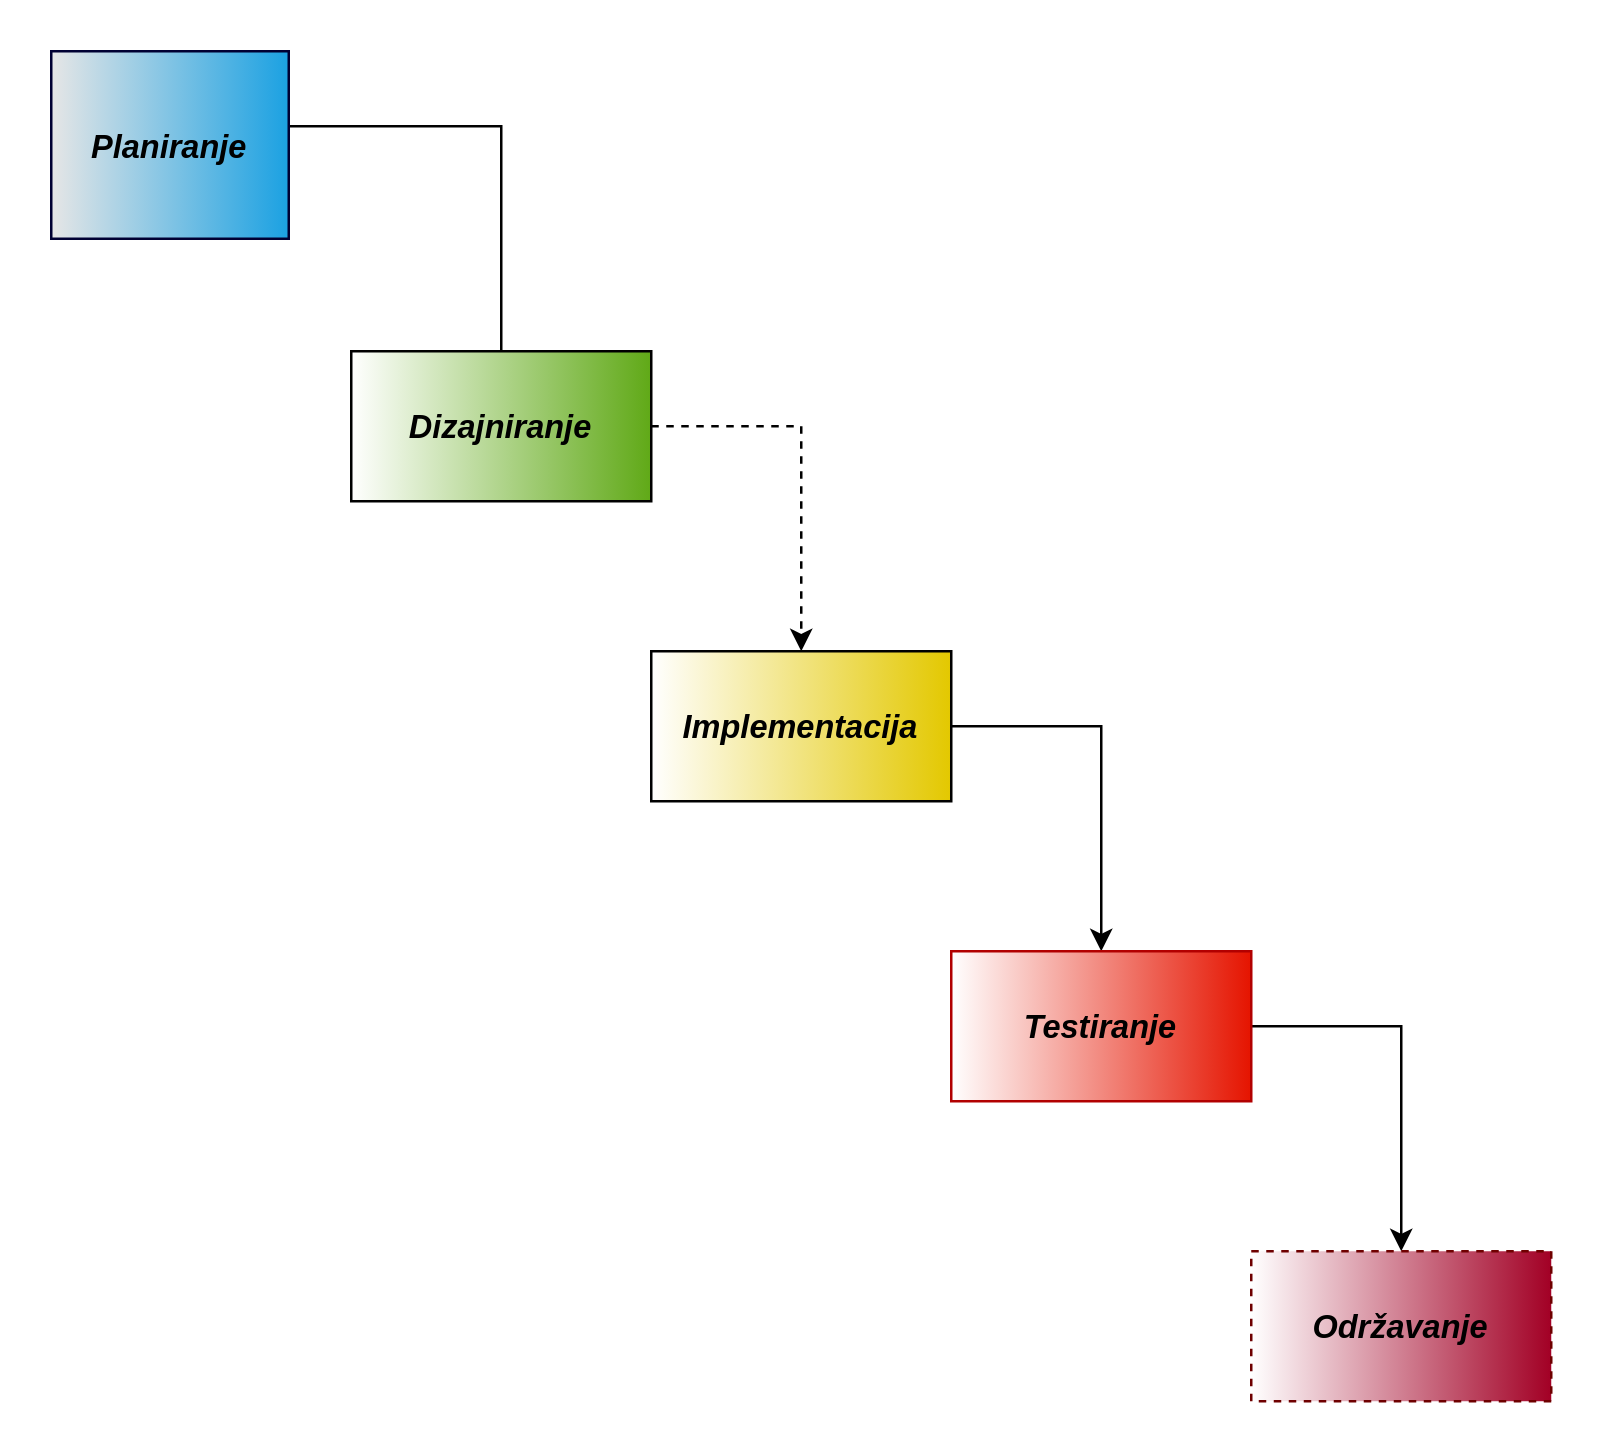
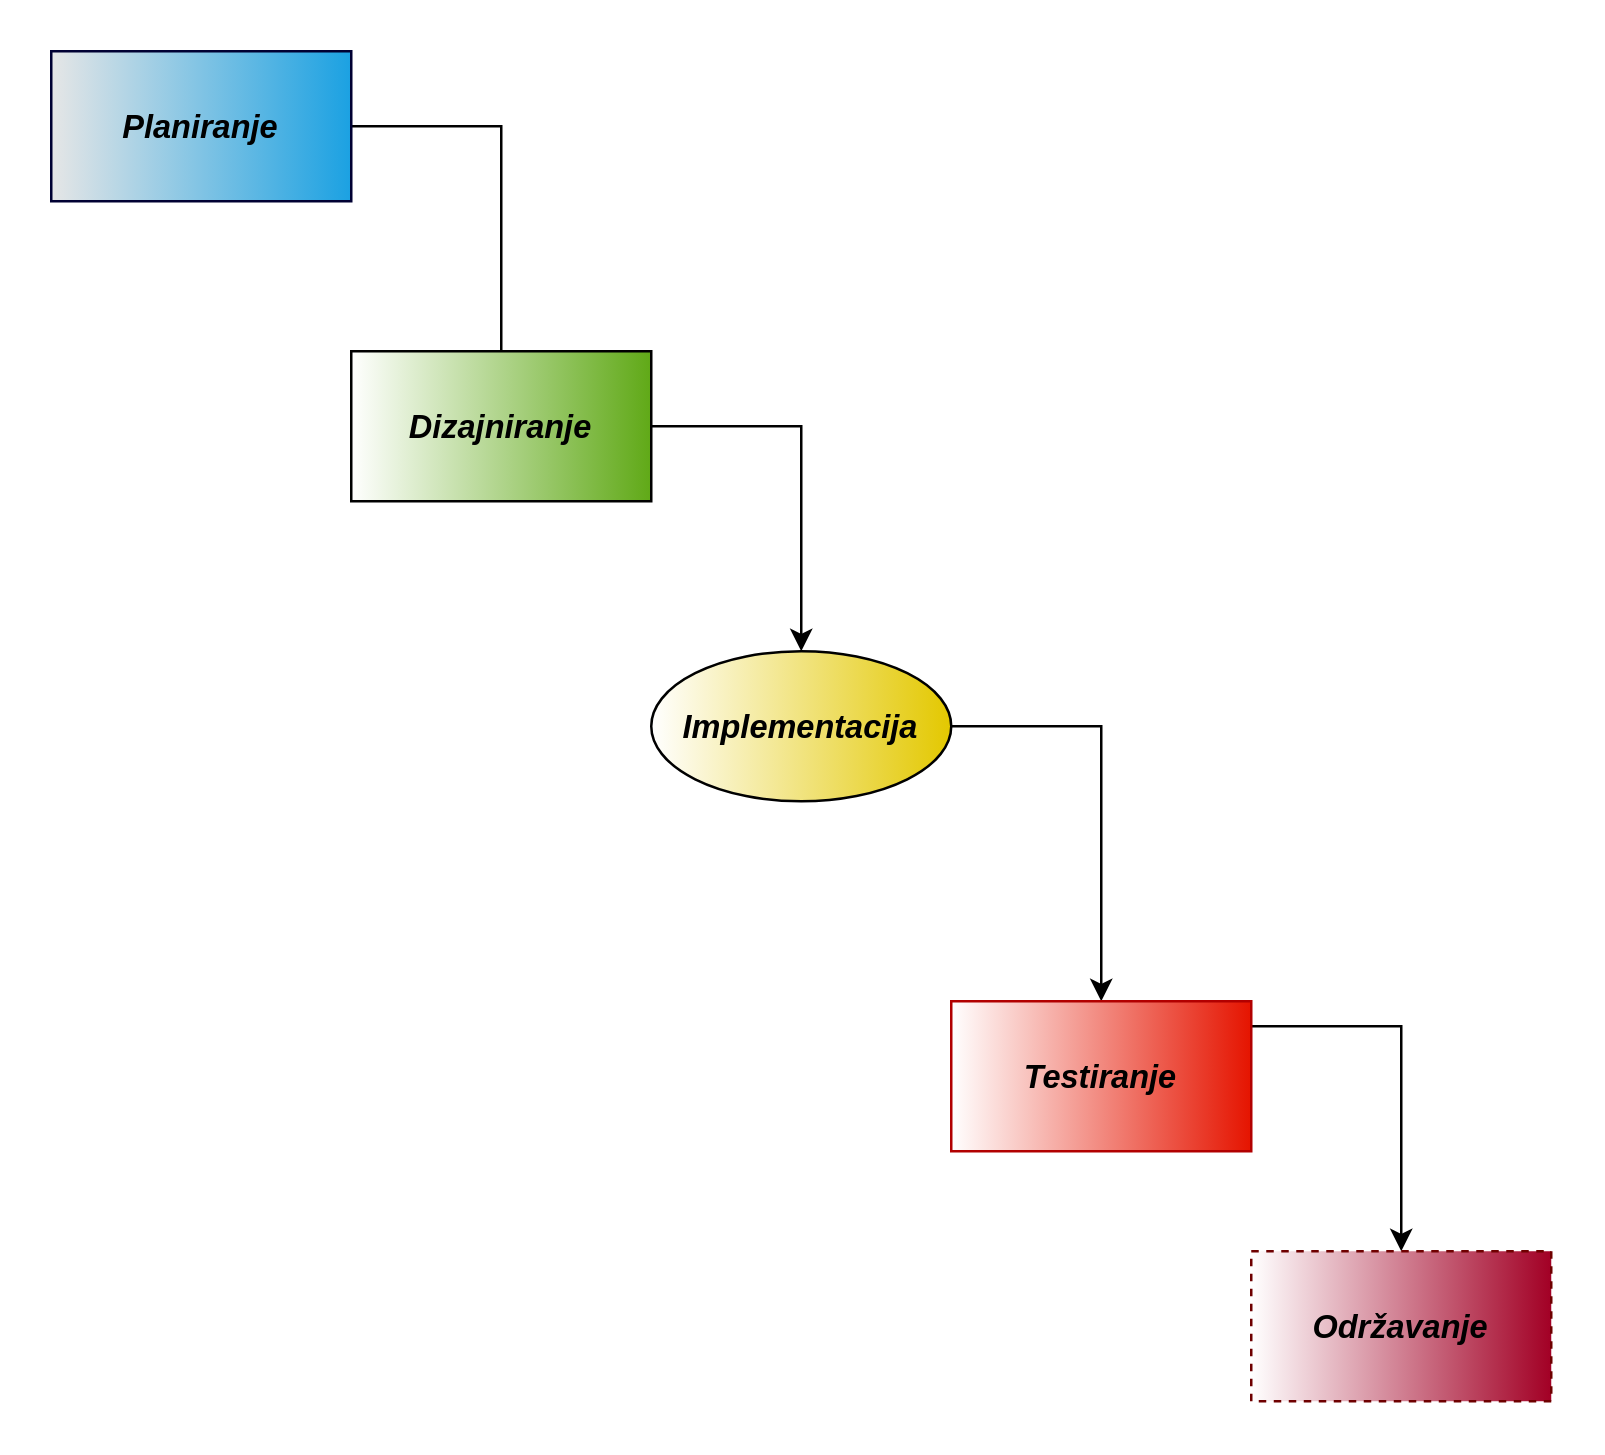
(170, 145) -> (201, 126)
(801, 457) -> (801, 457)
(801, 726) -> (801, 726)
(1101, 1026) -> (1101, 1076)
